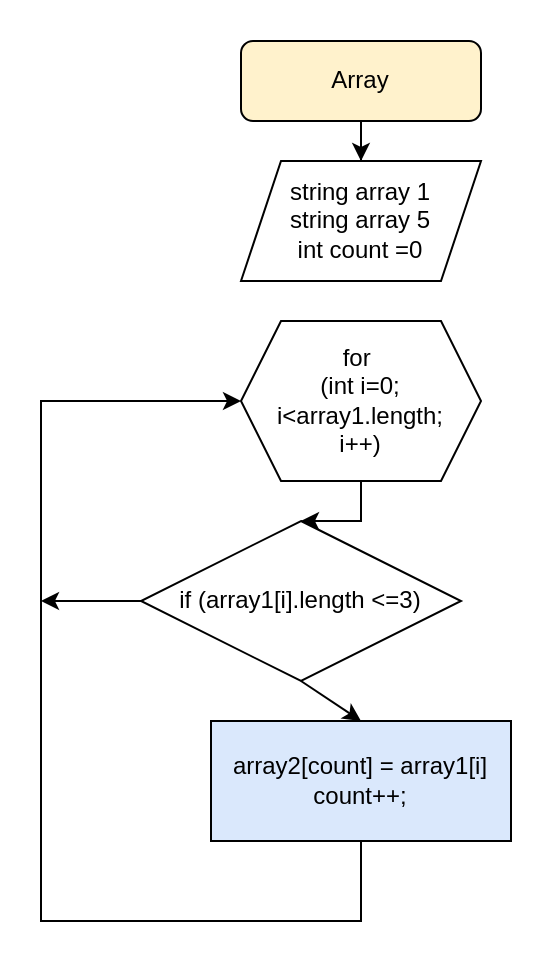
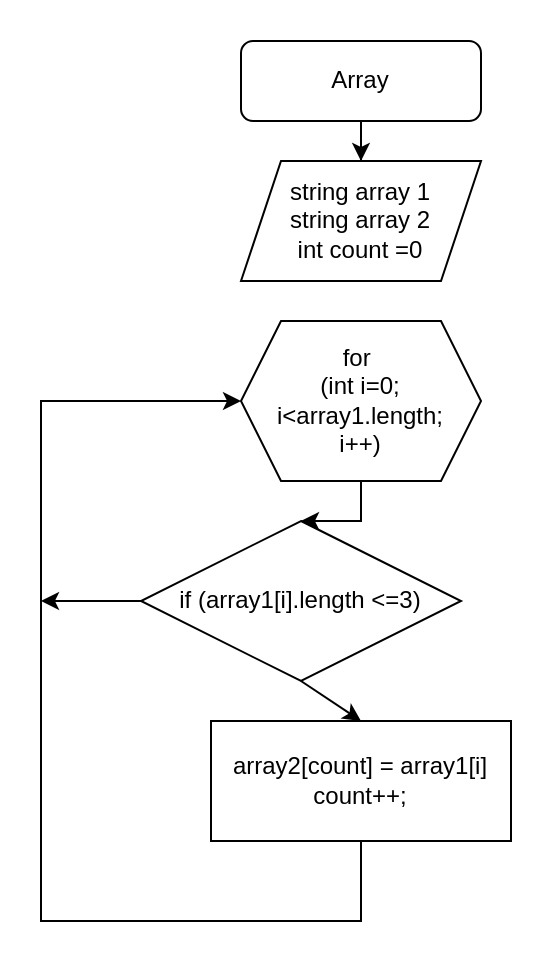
(361, 81) -> (361, 81)
(361, 221) -> (361, 221)
(361, 781) -> (361, 781)
